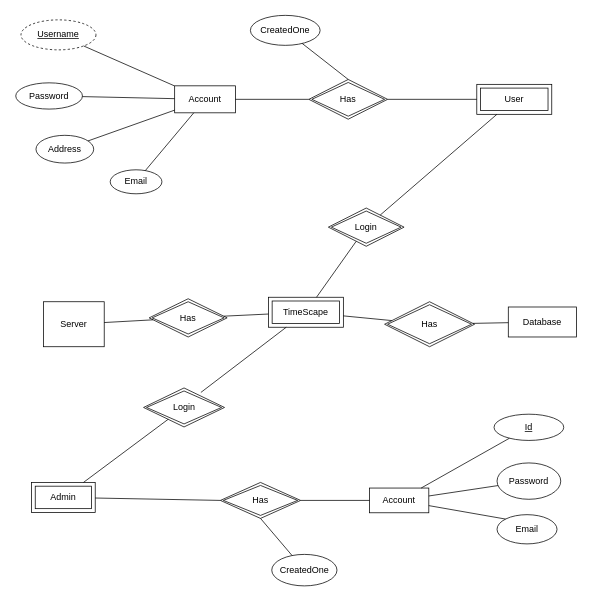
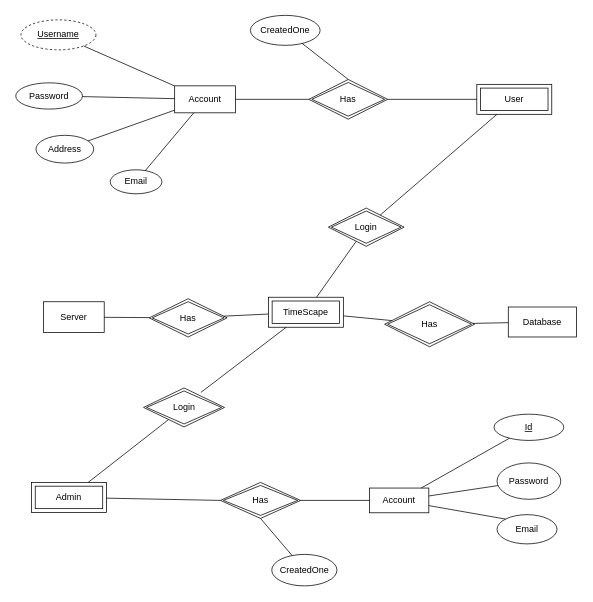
(74, 324) -> (74, 317)
(63, 498) -> (69, 498)
